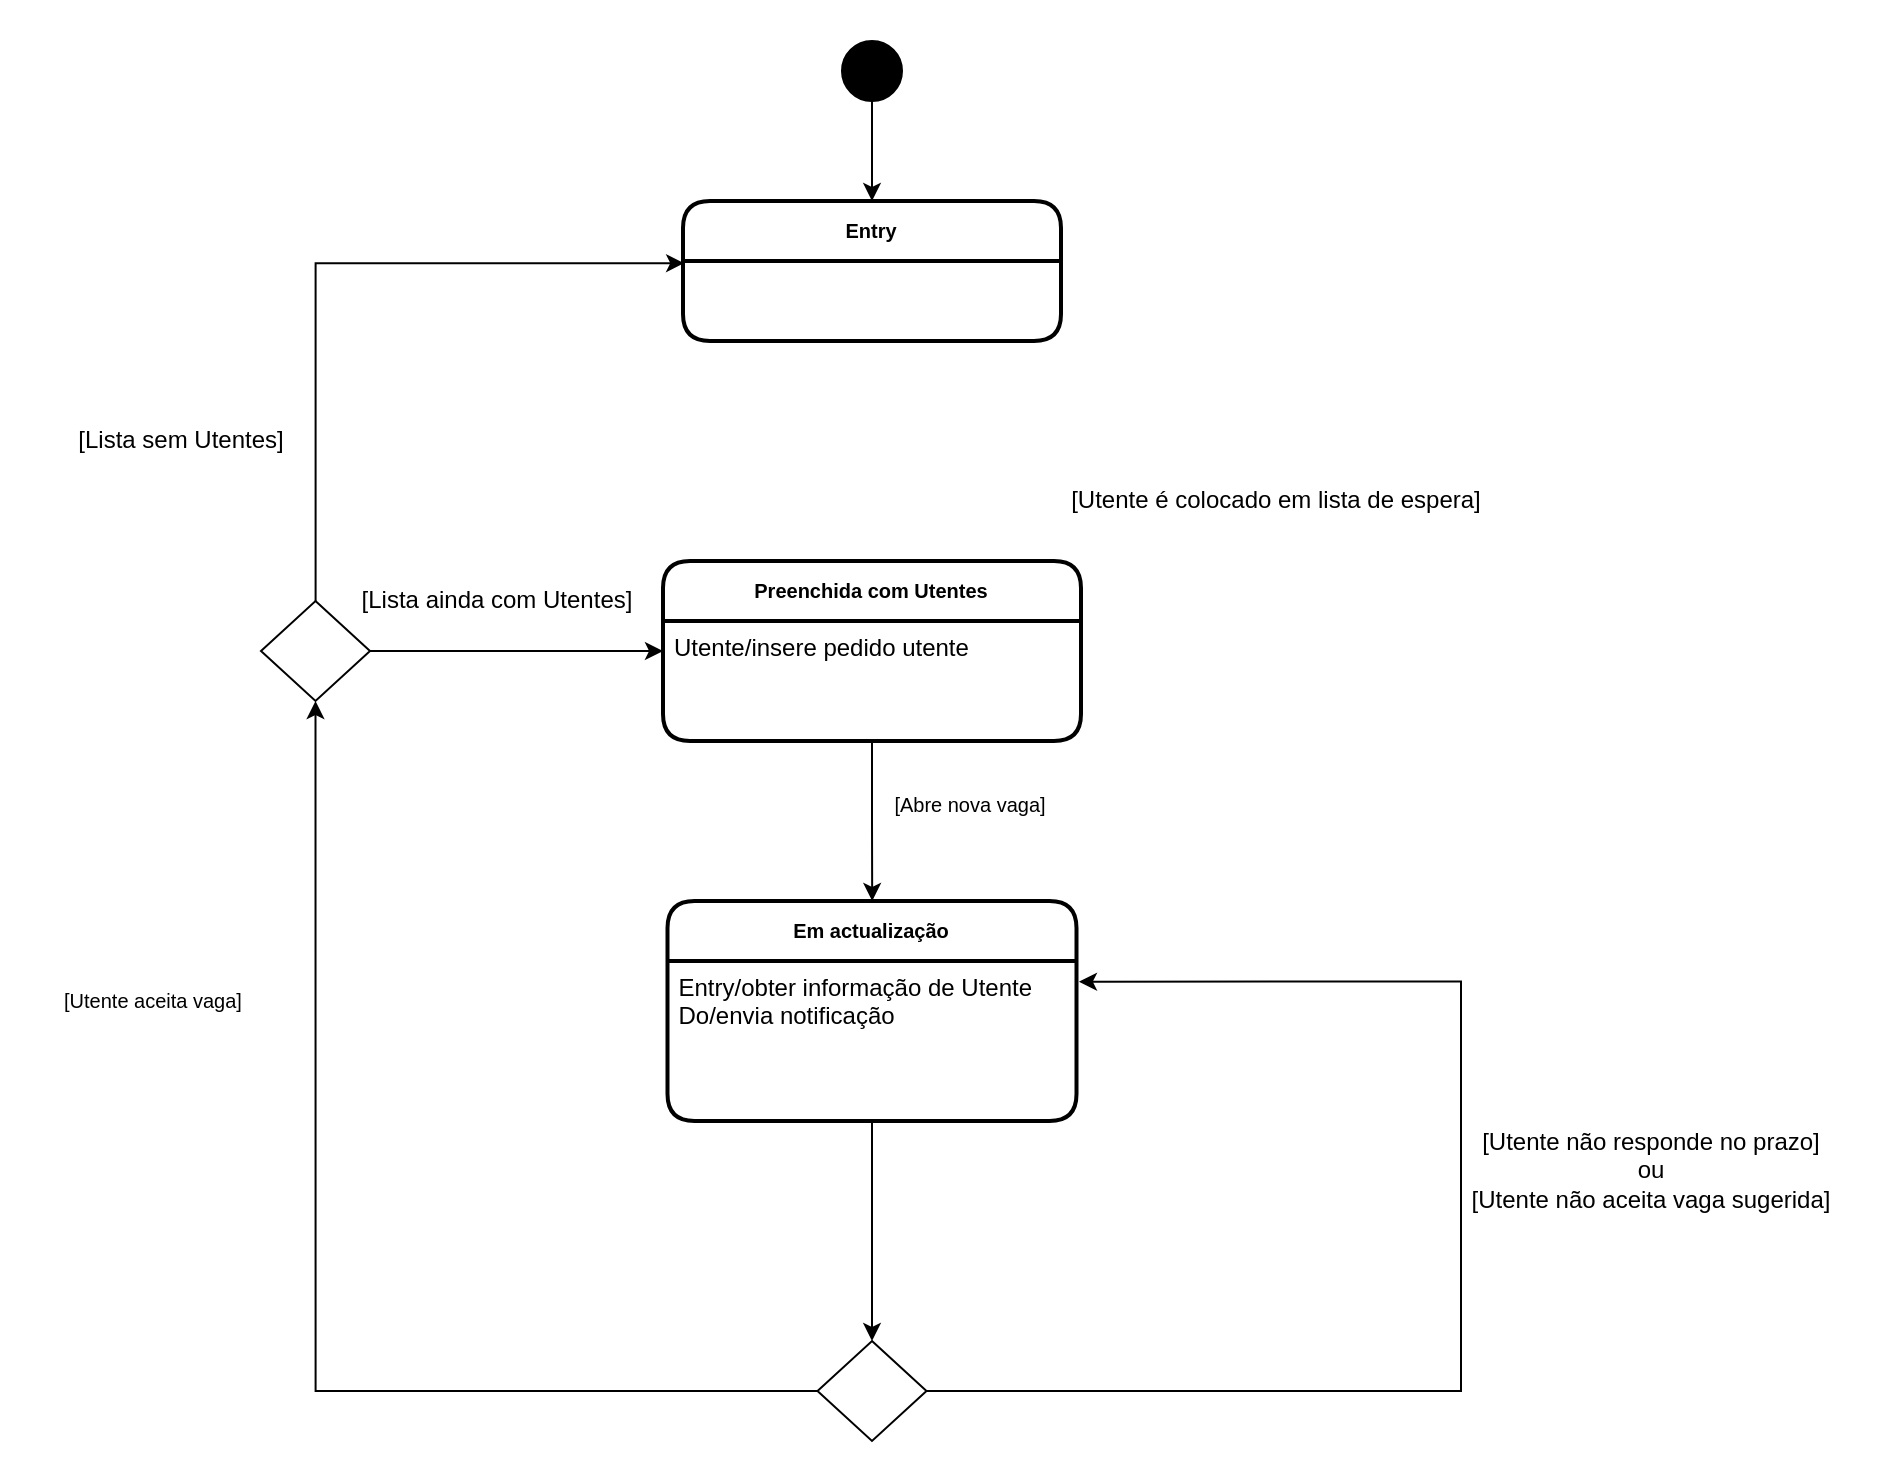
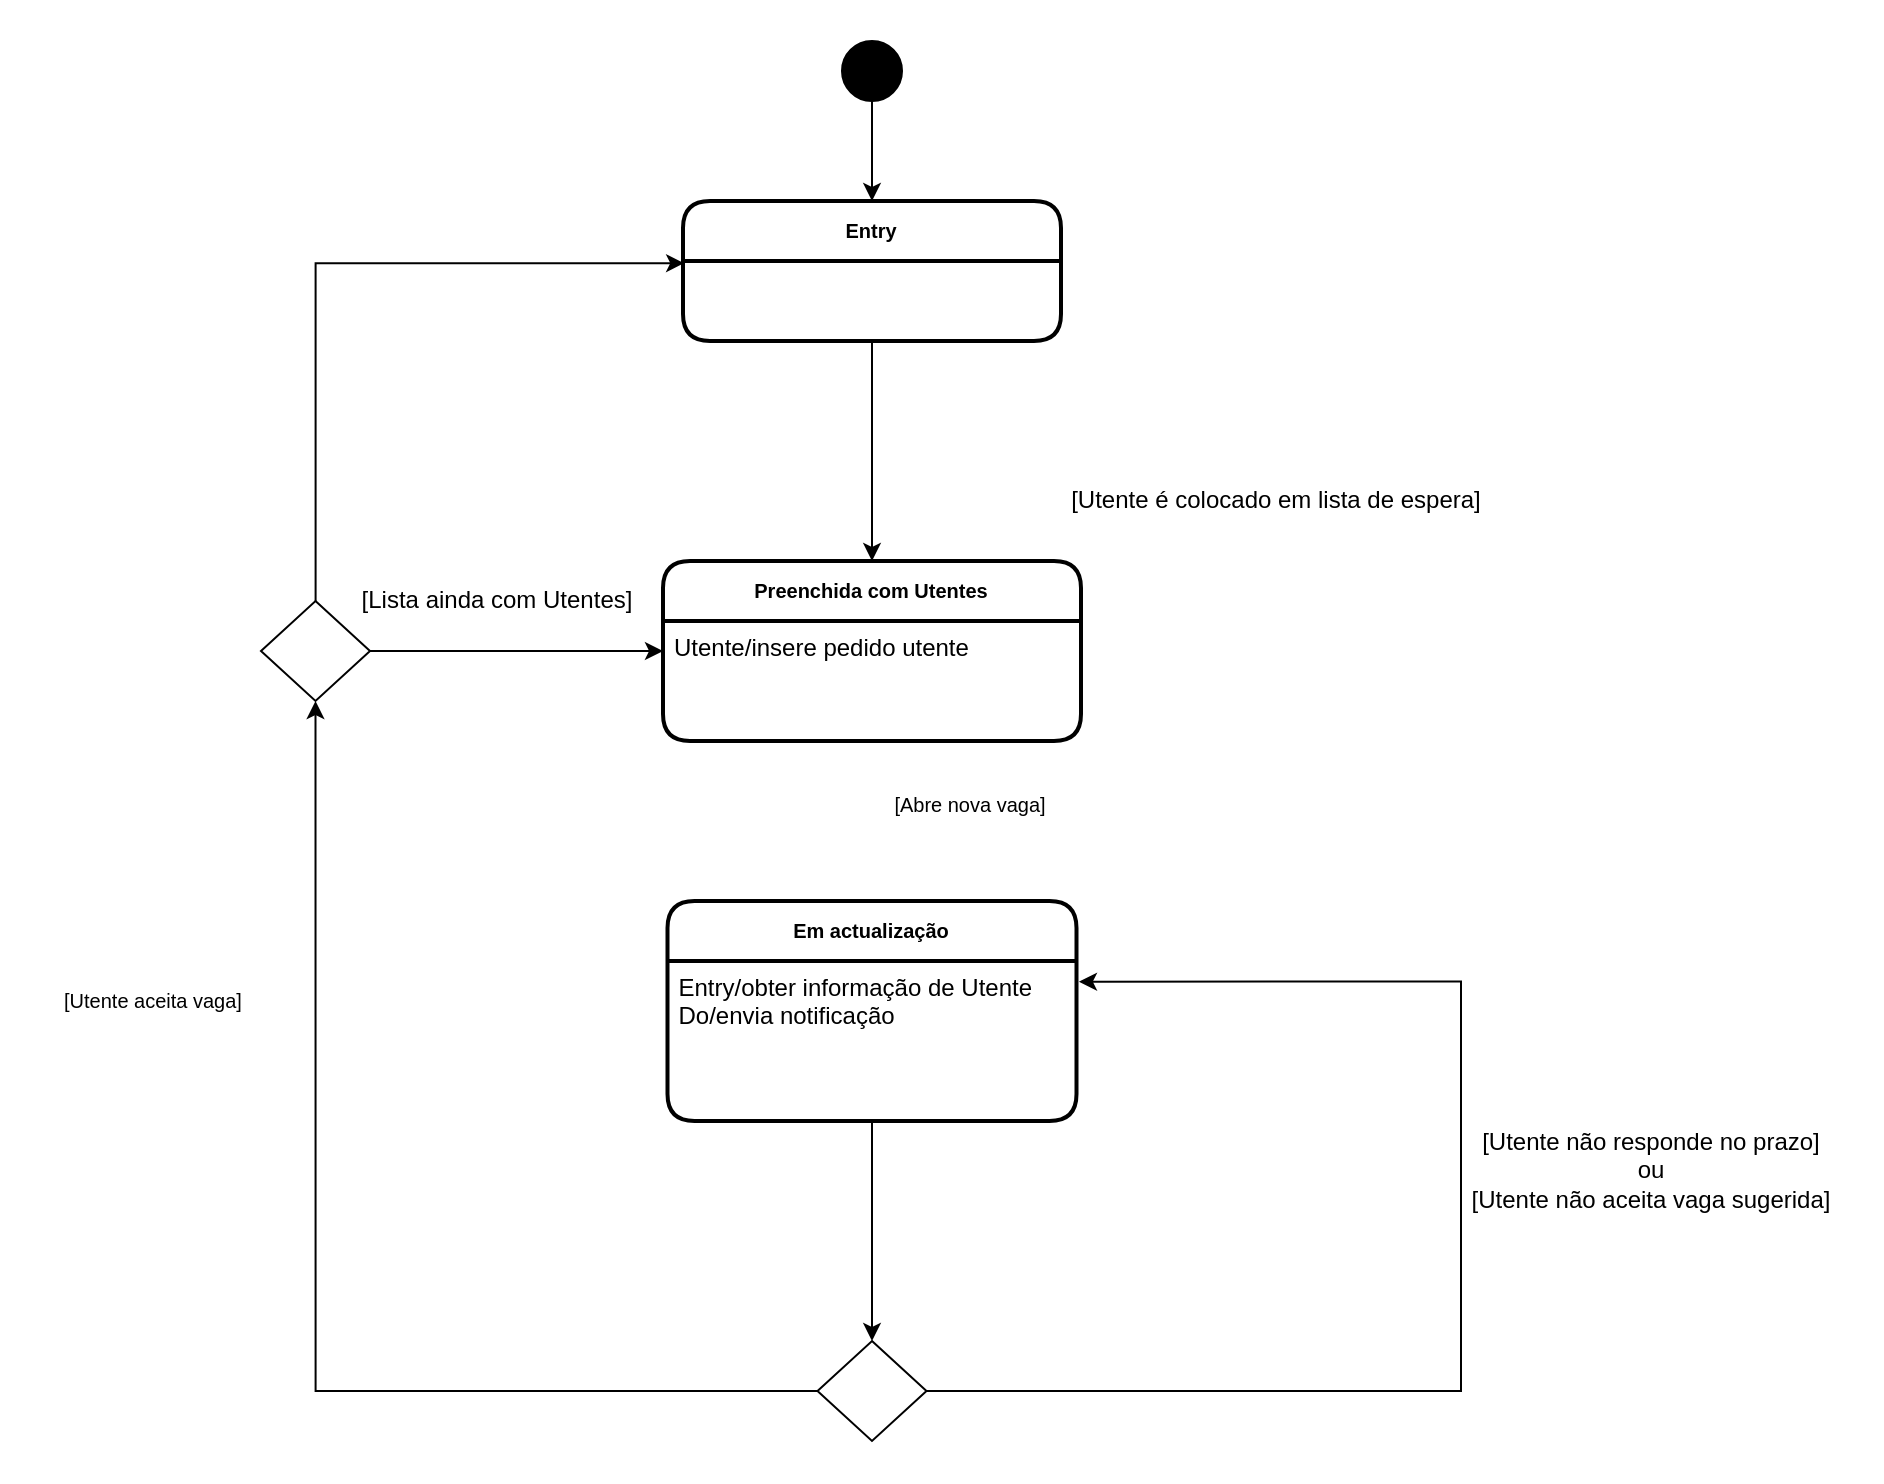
(181, 441) -> none
none -> (872, 446)
(872, 816) -> none
